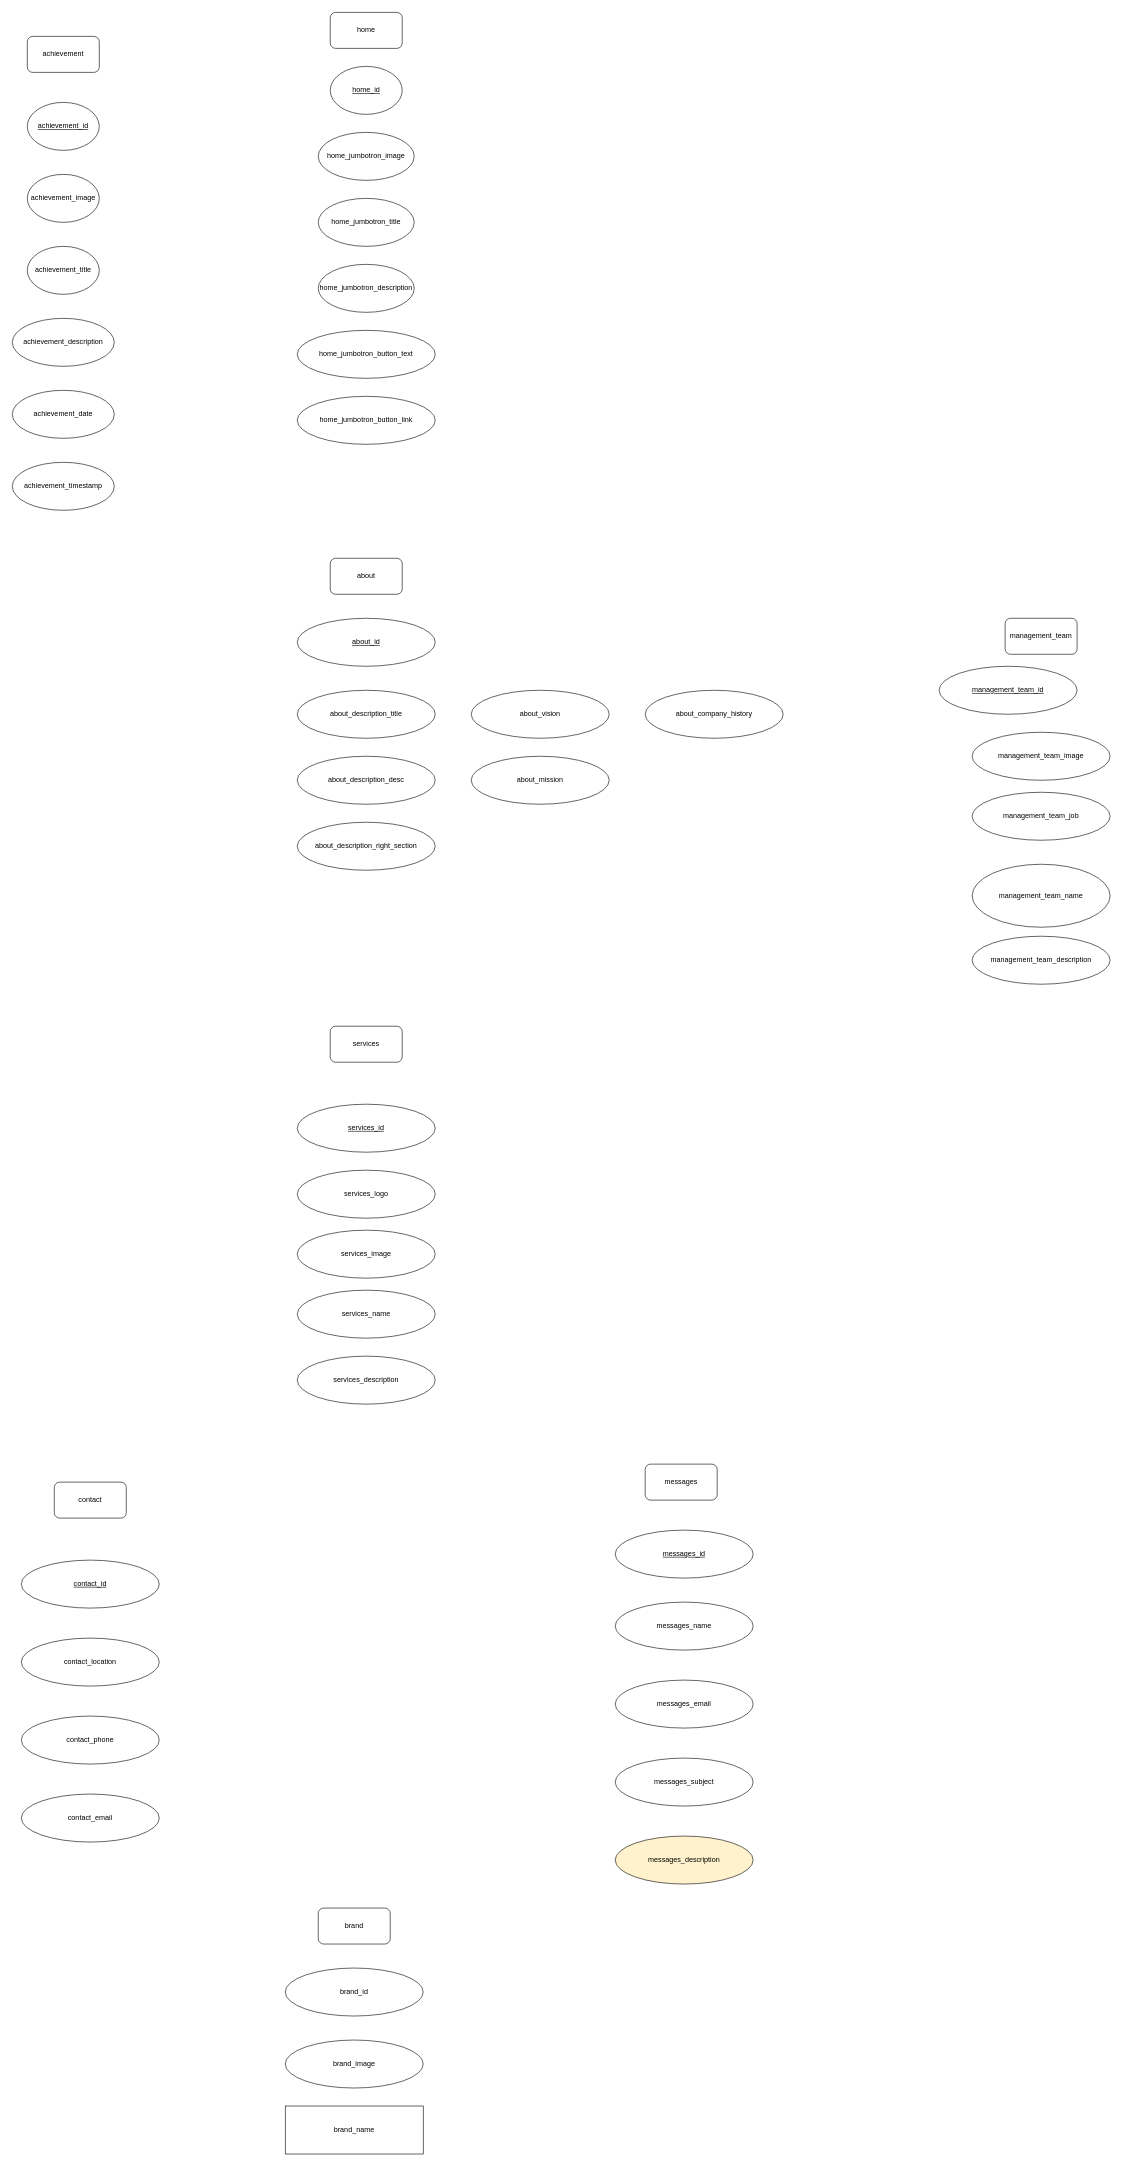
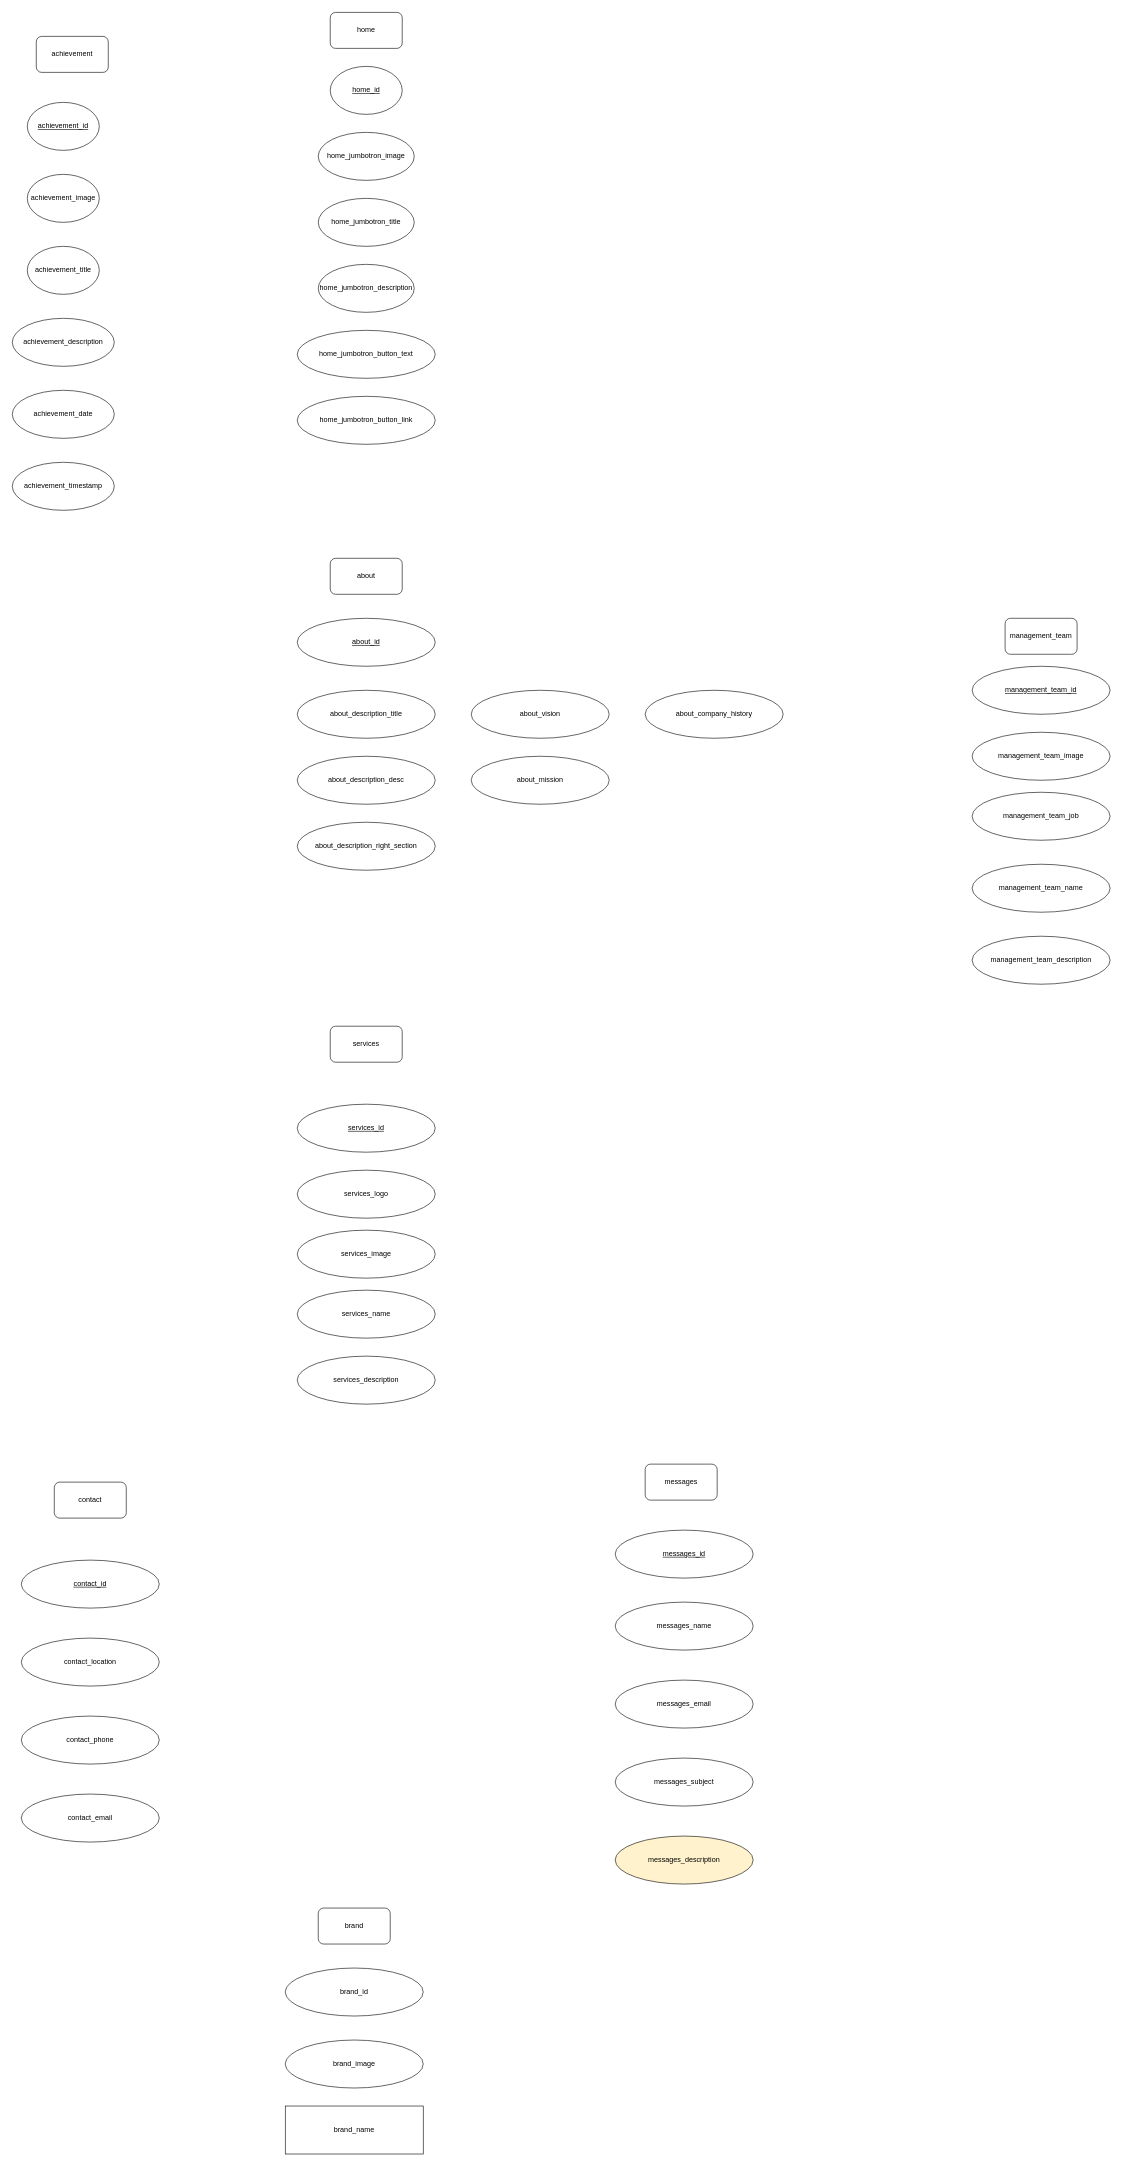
(63, 54) -> (72, 54)
(1008, 690) -> (1041, 690)
(1041, 896) -> (1041, 888)
